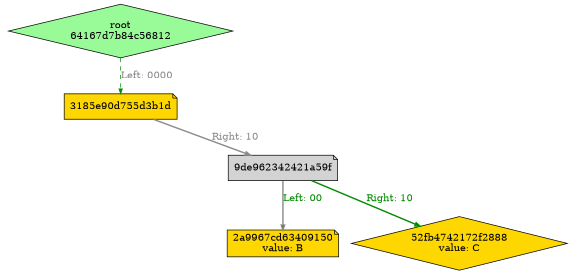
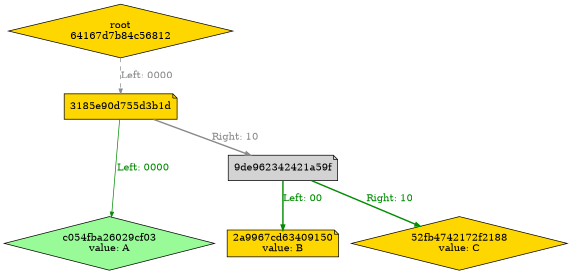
(121, 31) -> (121, 31)
(121, 73) -> (121, 73)
(283, 203) -> (283, 203)
none -> (109, 243)
(459, 243) -> (459, 243)
